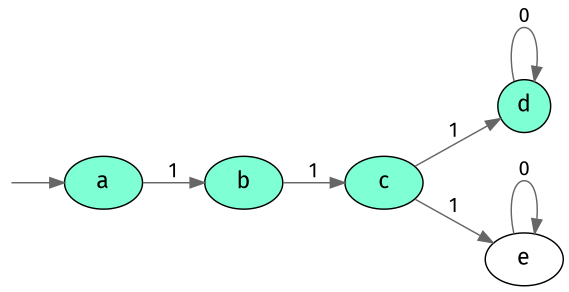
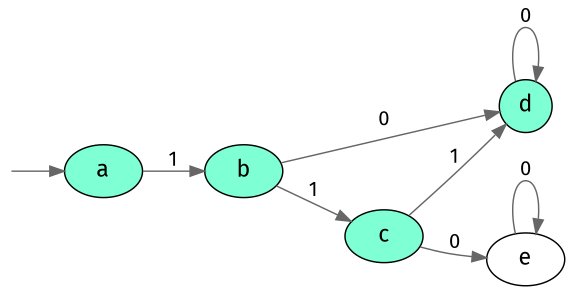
none -> (383, 139)
(454, 207) -> (455, 243)
